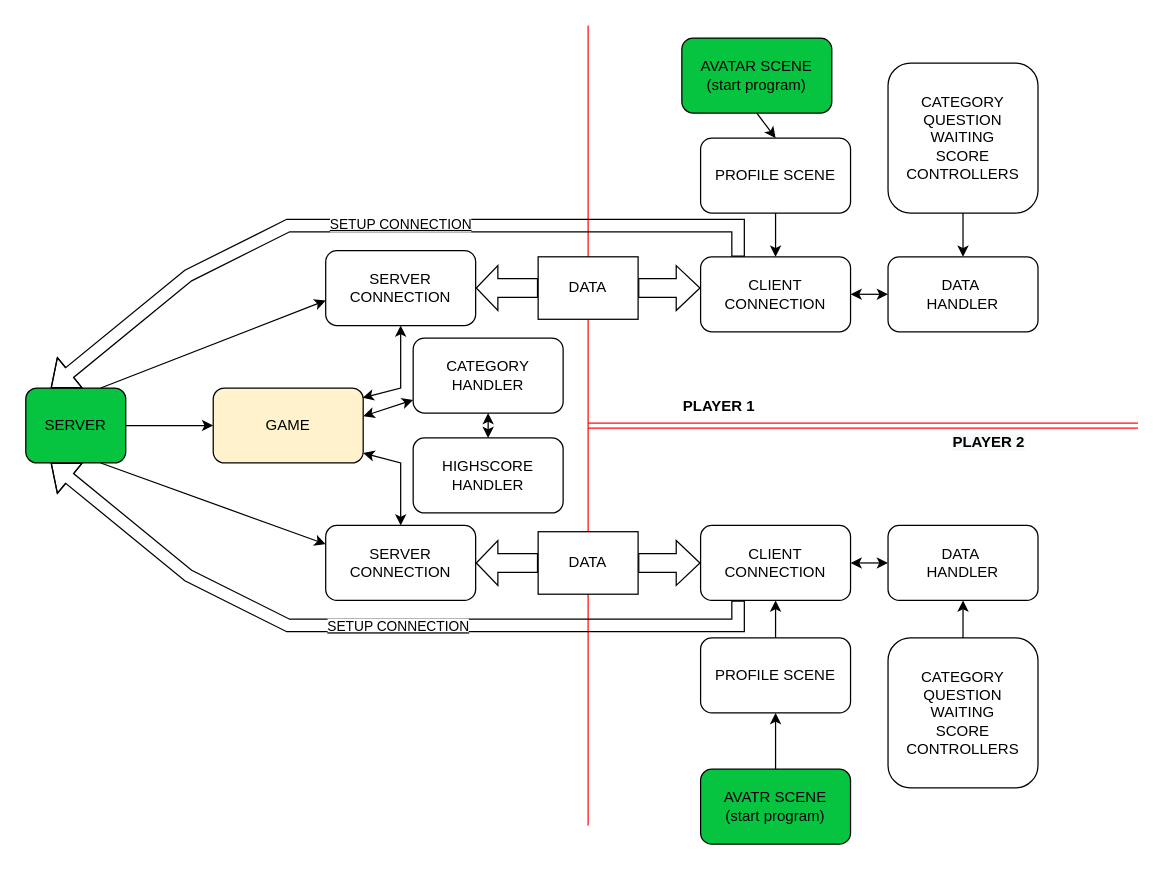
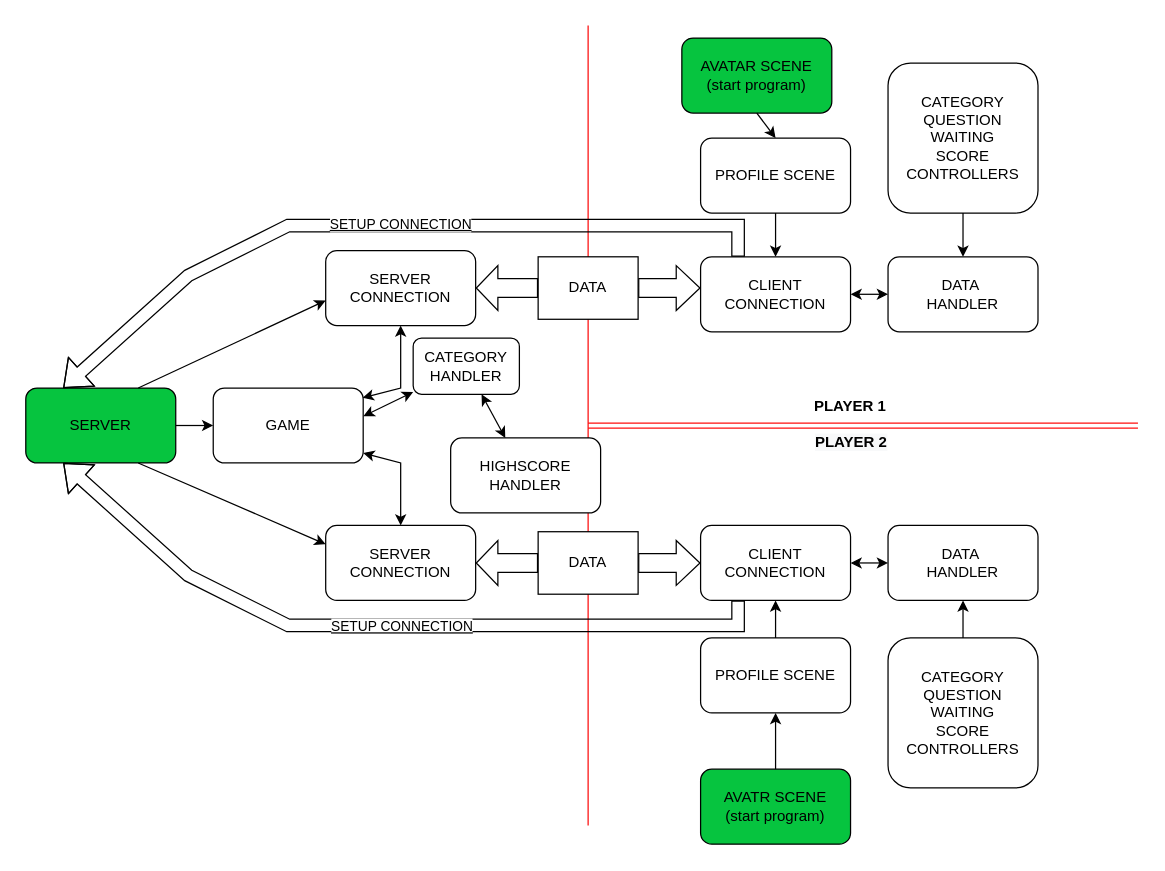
(488, 376) -> (466, 366)
(719, 407) -> (851, 407)
(76, 426) -> (101, 426)
(288, 426) -> (288, 426)
(1007, 451) -> (869, 451)
(488, 476) -> (526, 476)
